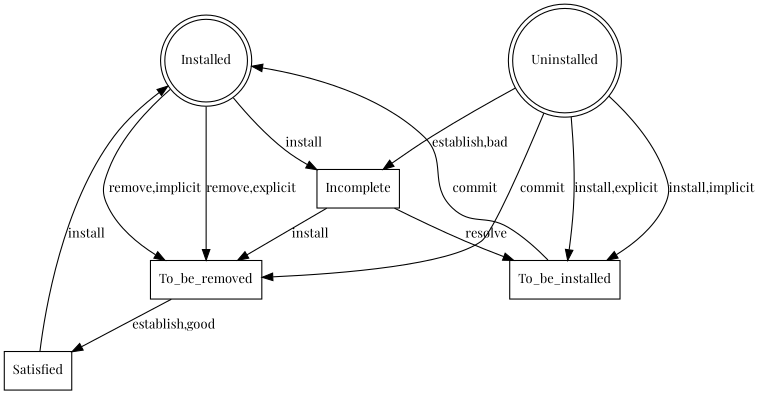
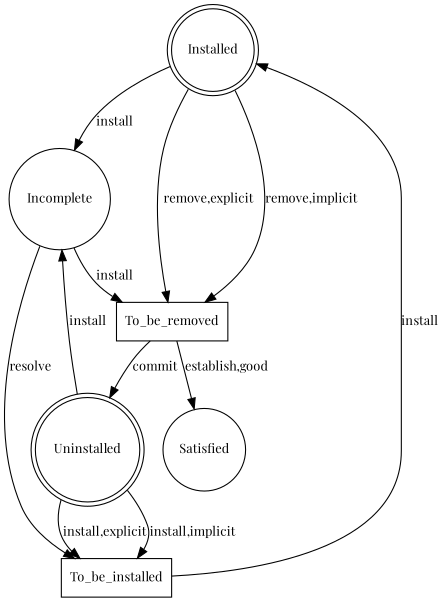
(470, 143) -> (88, 322)
(358, 189) -> (60, 199)
(475, 189) -> (420, 322)
(75, 210) -> none
(449, 255) -> (131, 363)
(38, 371) -> (204, 450)
